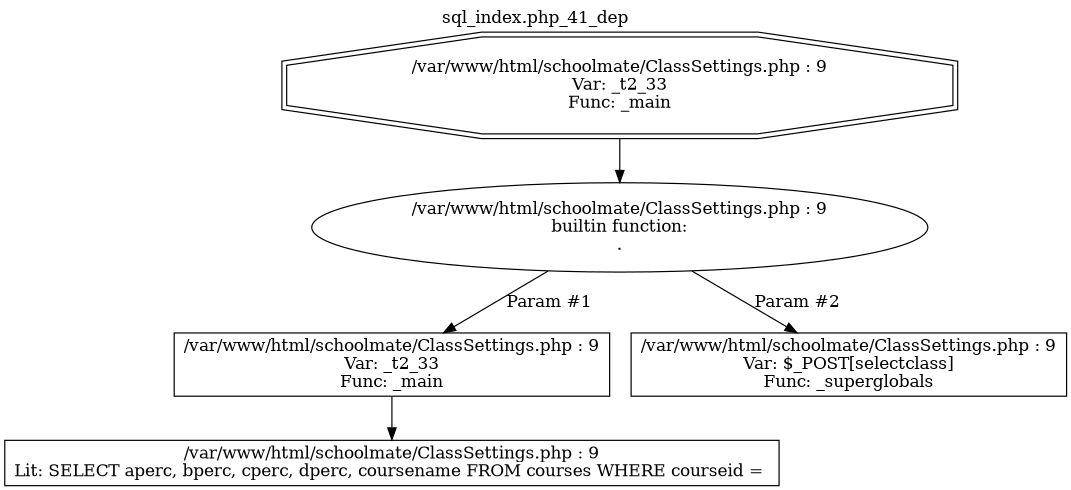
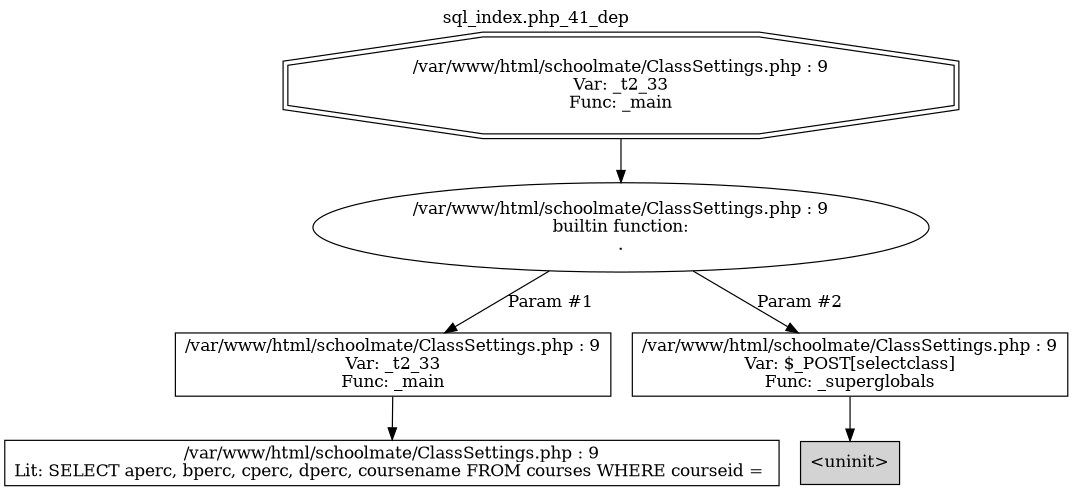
none -> (850, 463)
